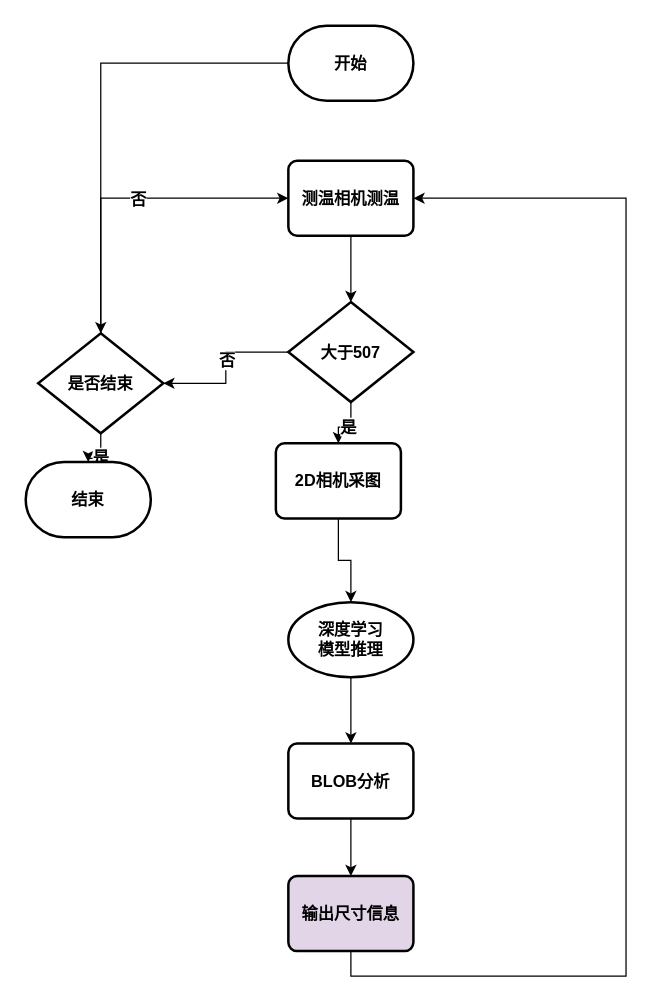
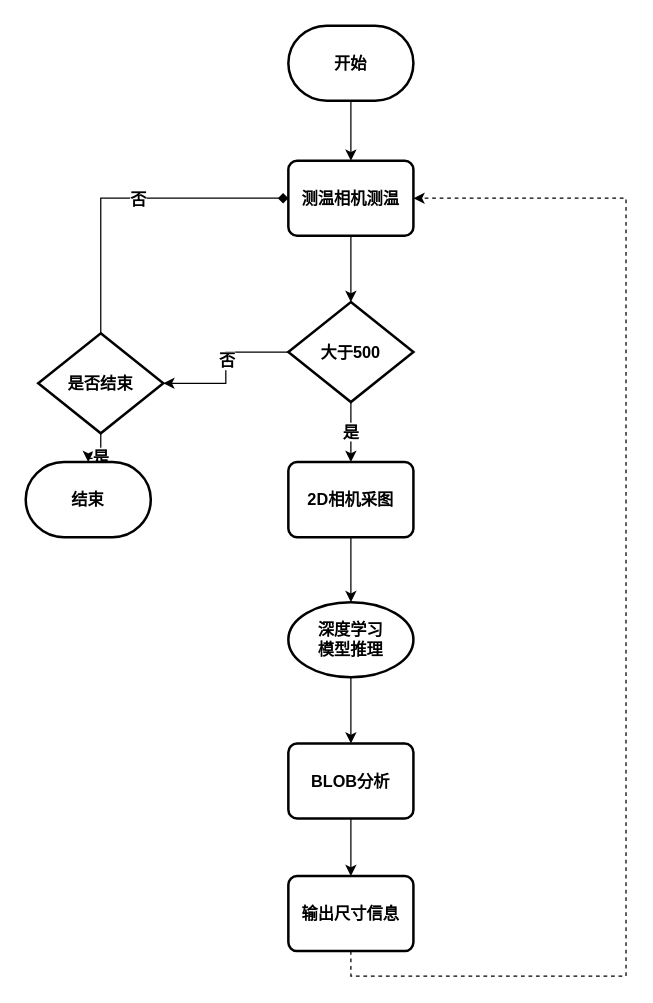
(128, 63) -> (351, 127)
(278, 198) -> (277, 198)
(351, 352) -> (351, 352)
(338, 481) -> (351, 499)
(626, 634) -> (626, 634)
(351, 913) -> (351, 913)
